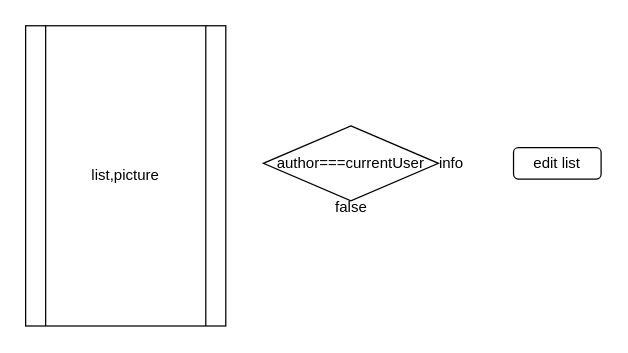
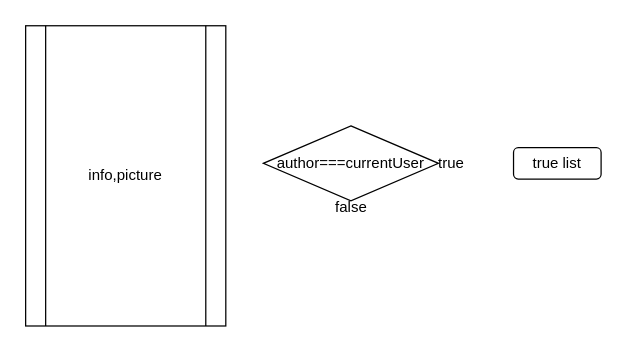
(451, 163) -> (451, 163)
(557, 163) -> (557, 163)
(126, 176) -> (126, 176)
